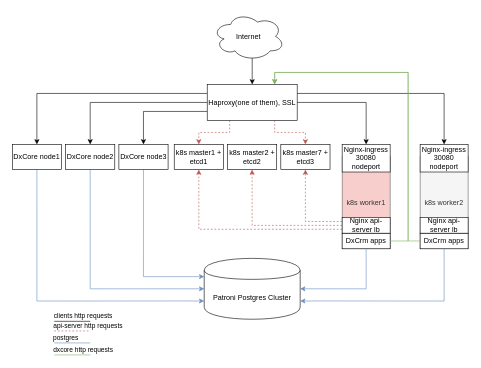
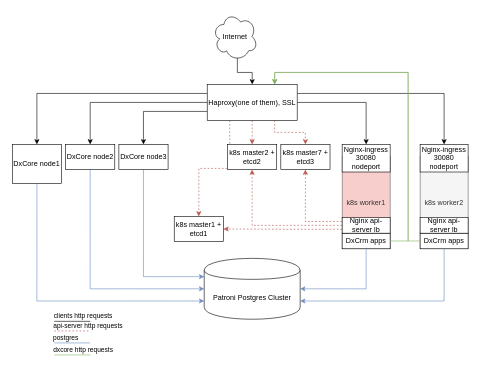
(249, 36) -> (235, 36)
none -> (252, 138)
(37, 157) -> (37, 164)
(199, 157) -> (199, 229)
